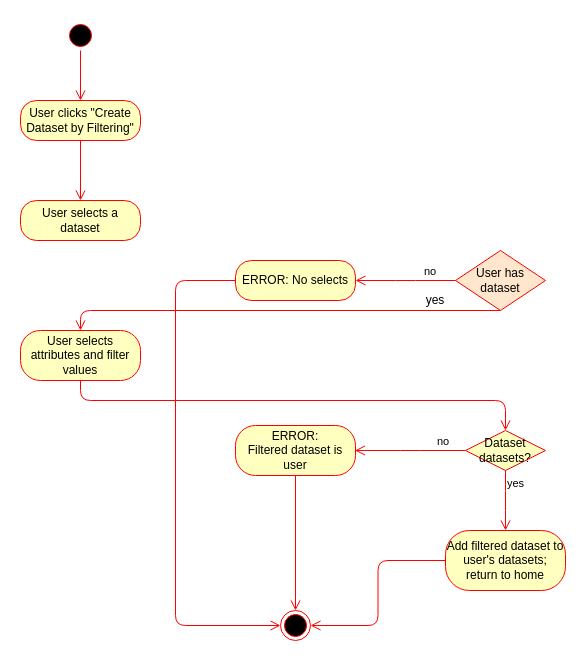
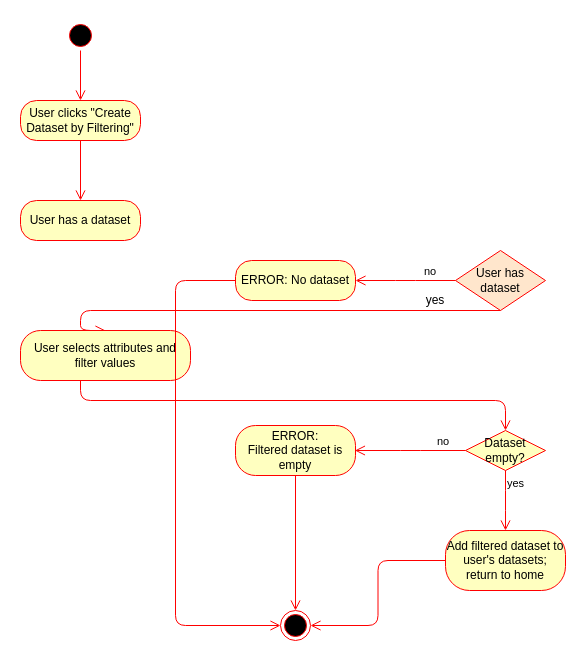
(81, 221) -> (81, 221)
(296, 281) -> (296, 281)
(81, 356) -> (106, 356)
(296, 451) -> (296, 451)
(506, 451) -> (506, 451)
